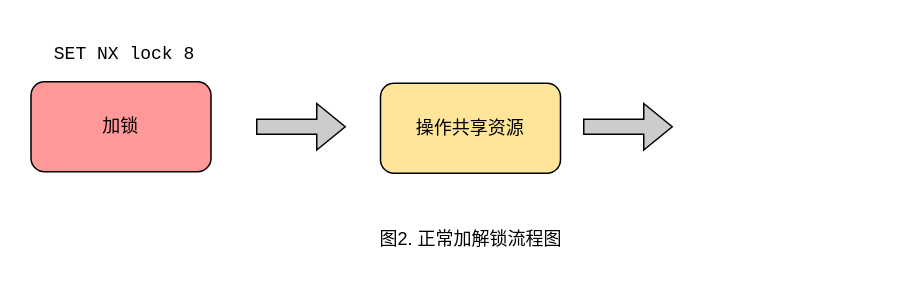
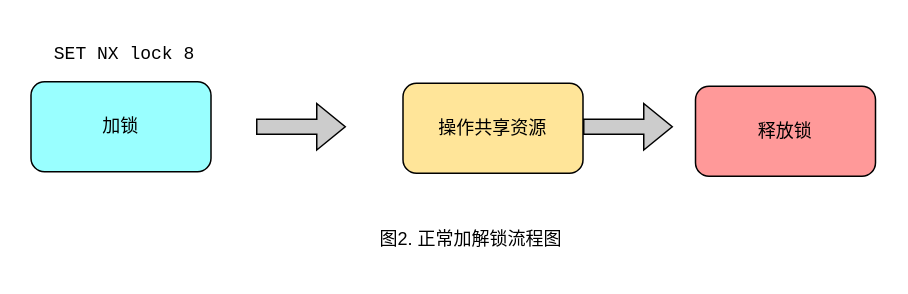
(121, 127) -> (121, 127)
(470, 128) -> (493, 128)
none -> (785, 131)
